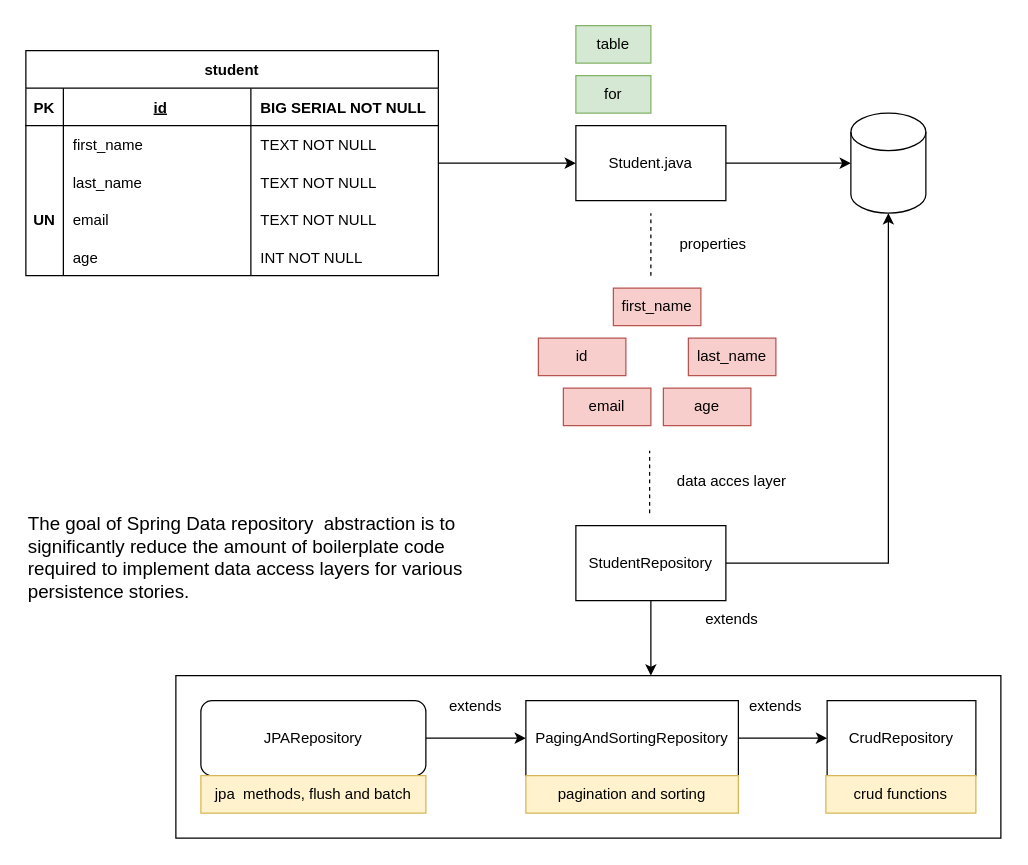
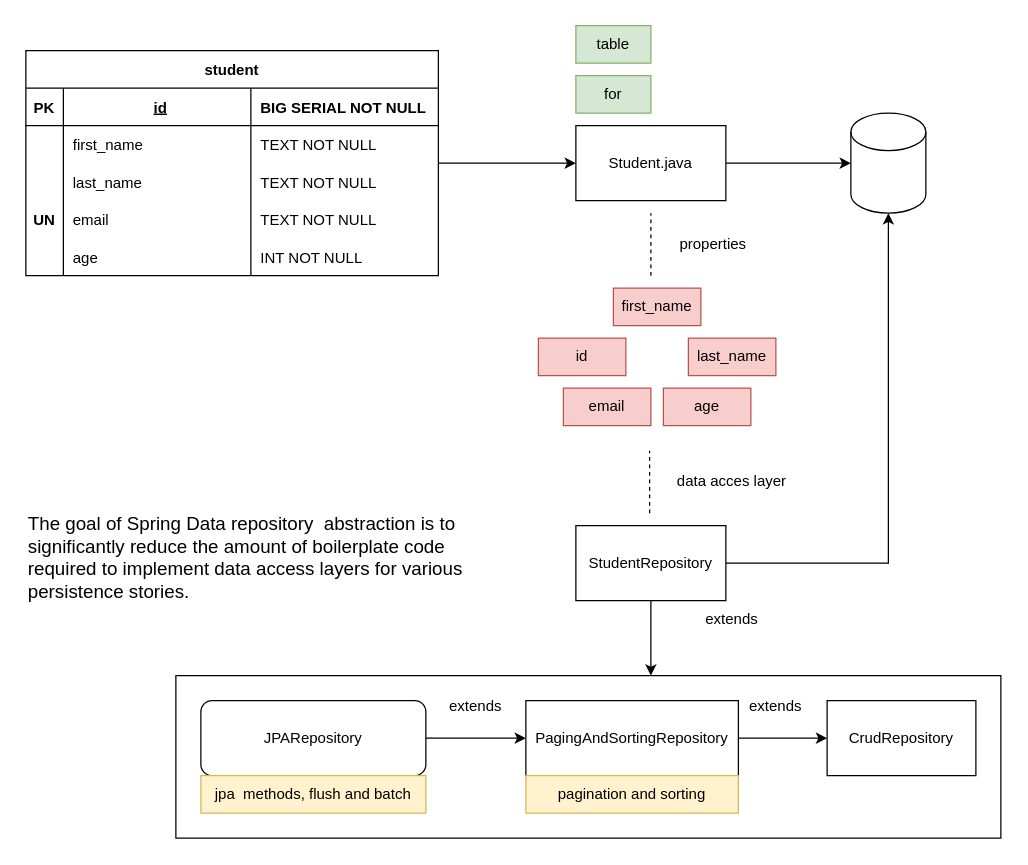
(901, 794) -> none
